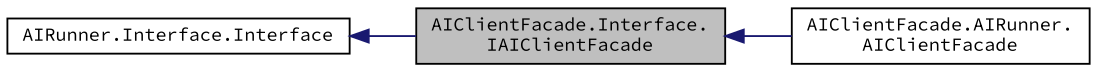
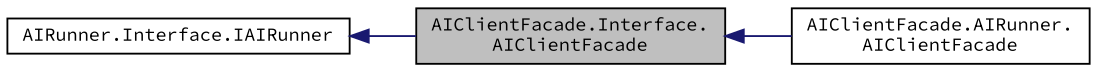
(179, 36) -> (179, 36)
(571, 36) -> (571, 36)
